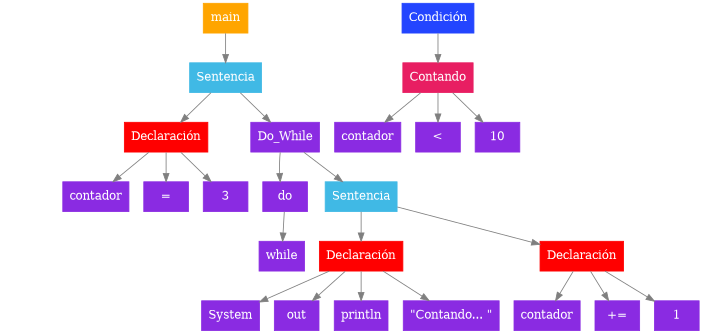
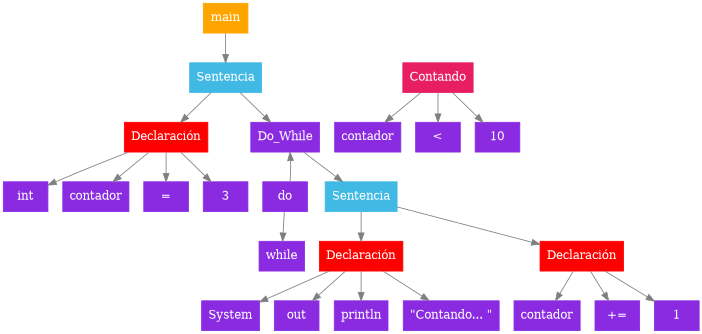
(438, 18) -> none
(280, 163) -> (291, 171)
none -> (26, 197)
